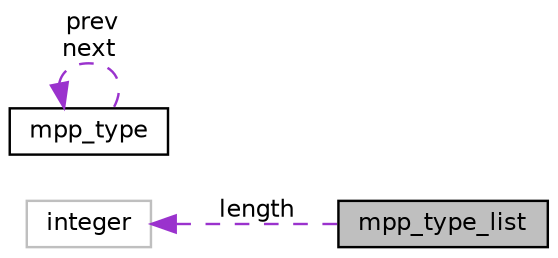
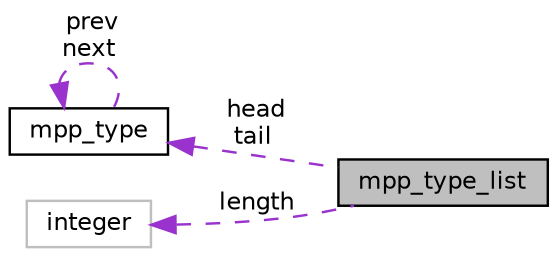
none -> (266, 157)
